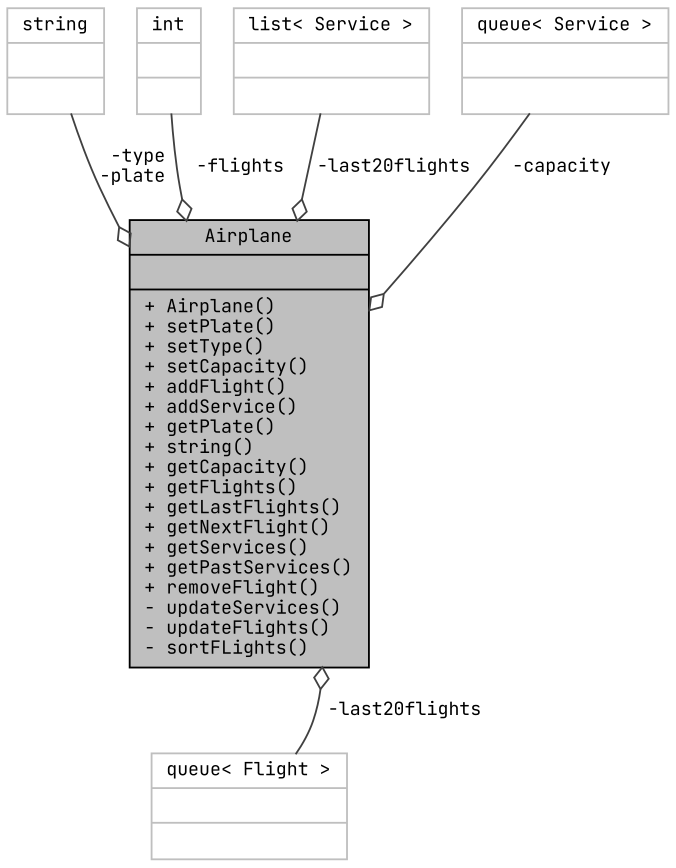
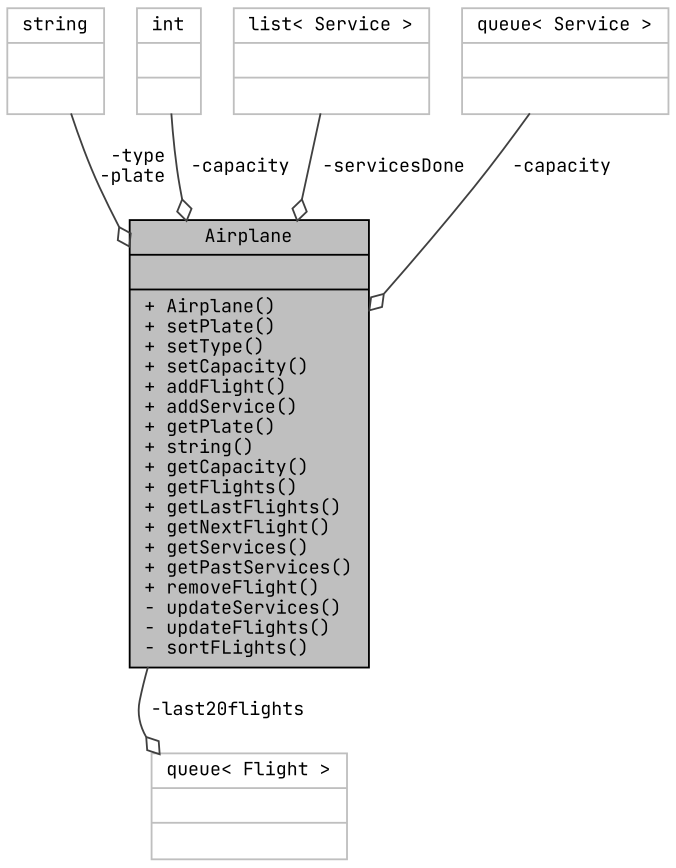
(236, 167) -> (236, 167)
(389, 167) -> (389, 167)
(312, 723) -> (139, 702)
